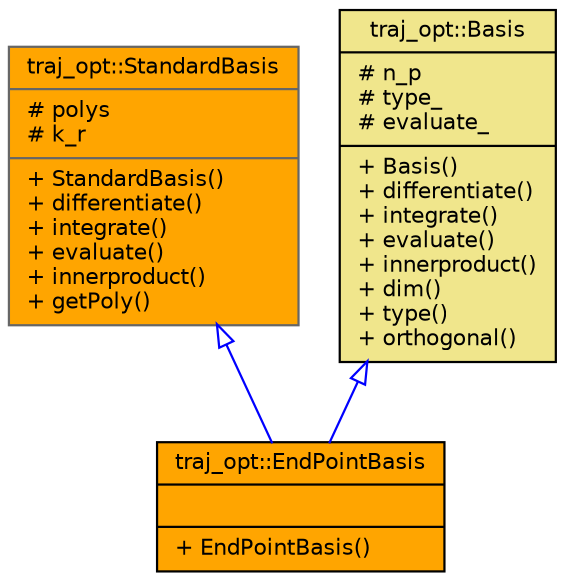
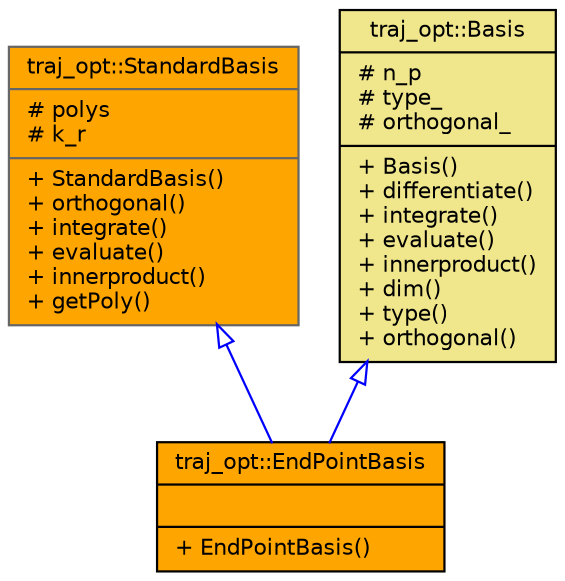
(424, 123) -> (436, 123)
(115, 204) -> (107, 204)
